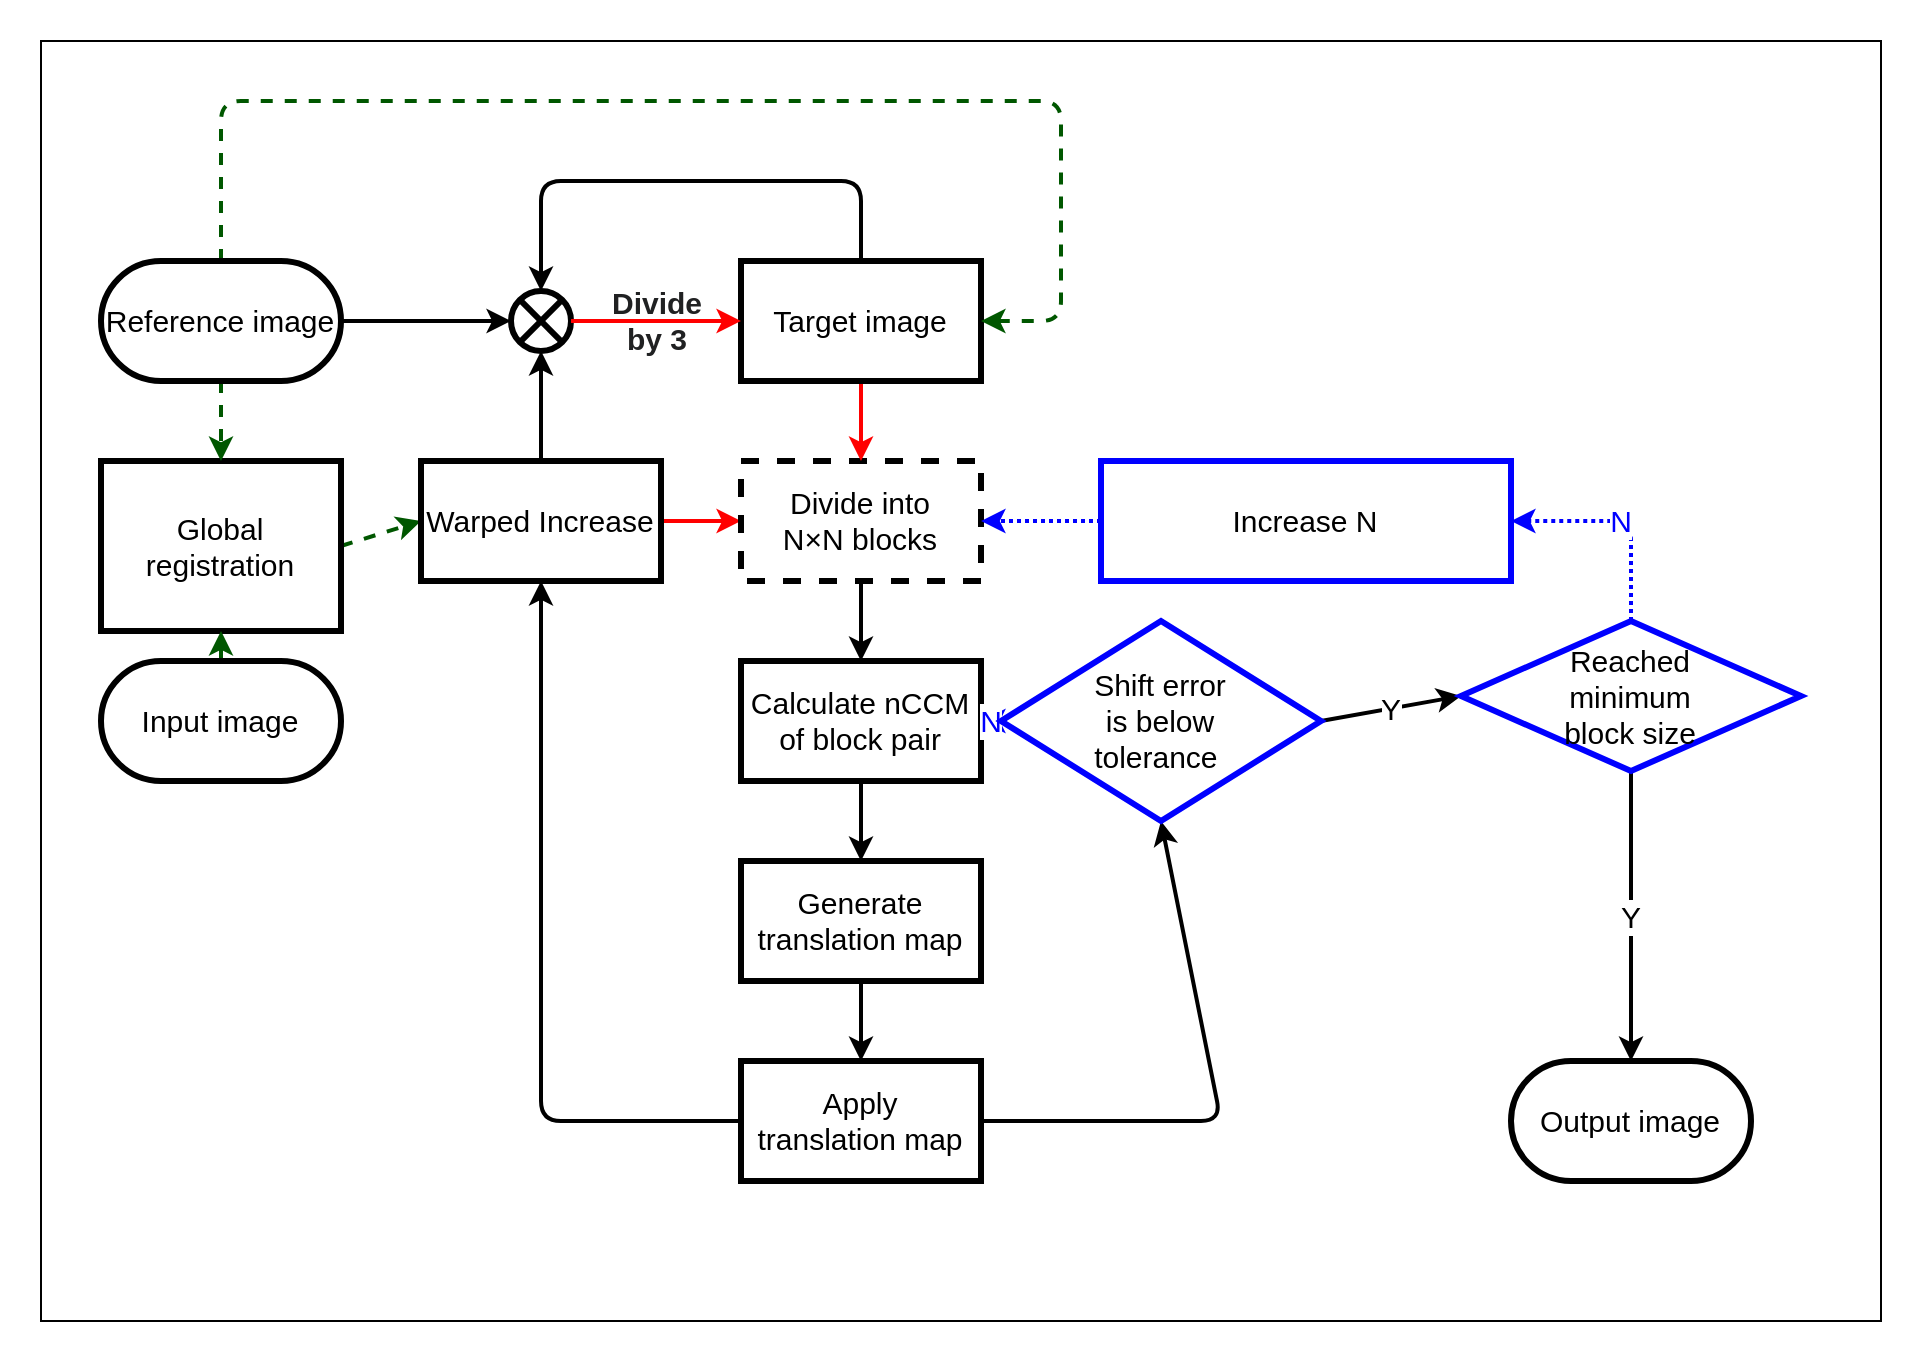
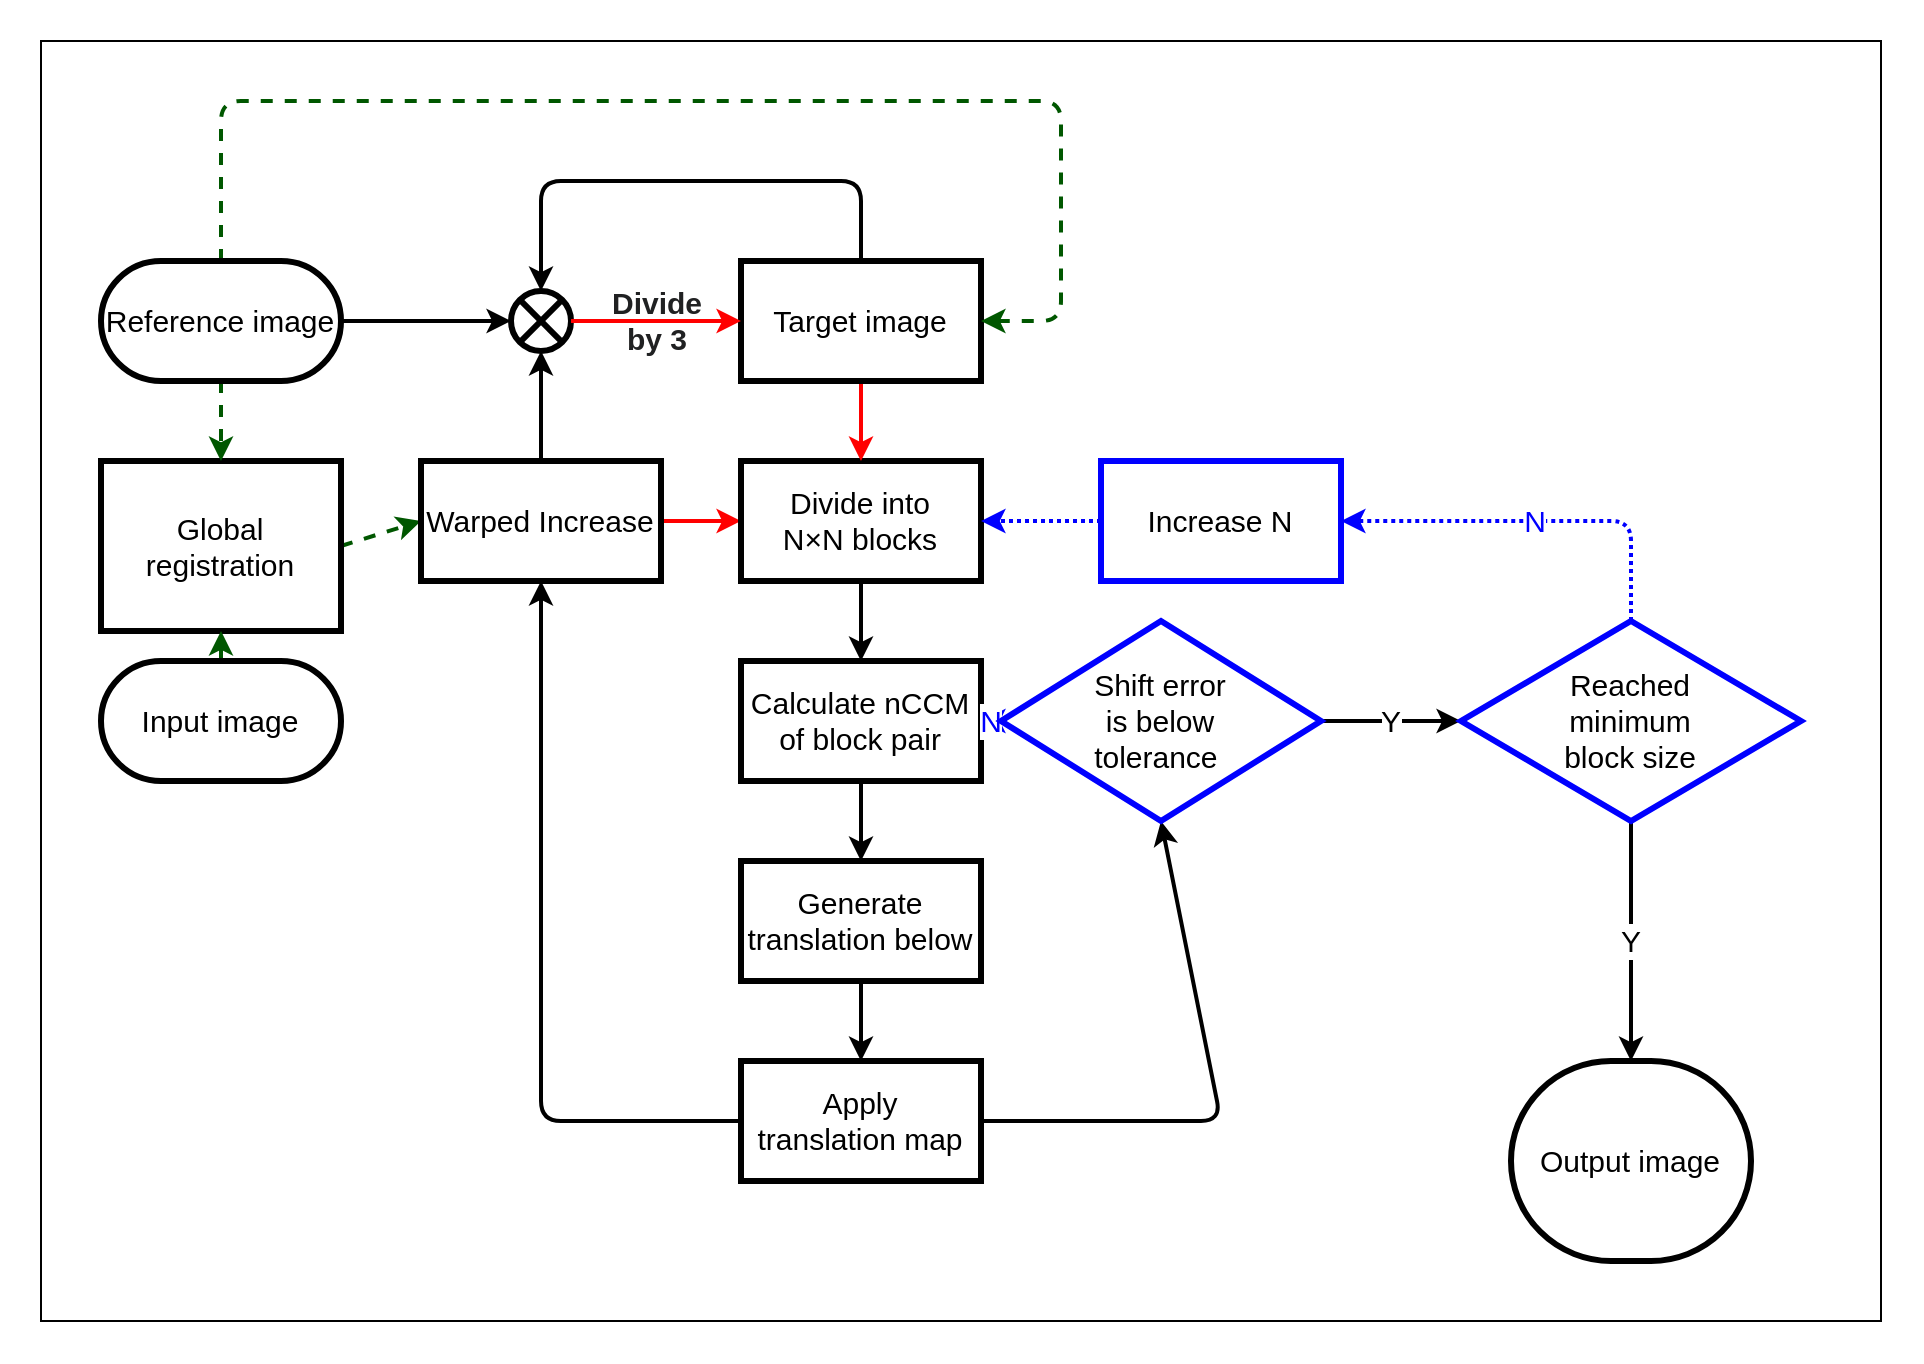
(861, 521) -> (861, 521)
(1306, 521) -> (1221, 521)
(1631, 696) -> (1631, 721)
(861, 921) -> (861, 921)
(1631, 1121) -> (1631, 1161)
